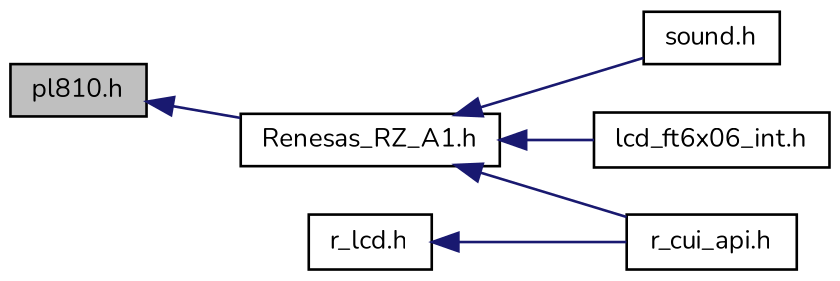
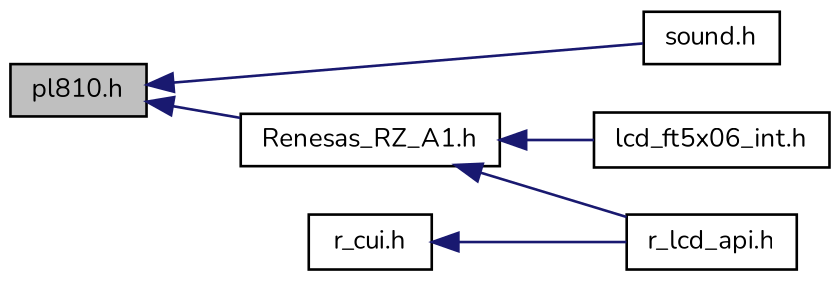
(562, 83) -> (408, 63)
(712, 140) -> (712, 140)
(370, 242) -> (370, 242)
(712, 242) -> (712, 242)
